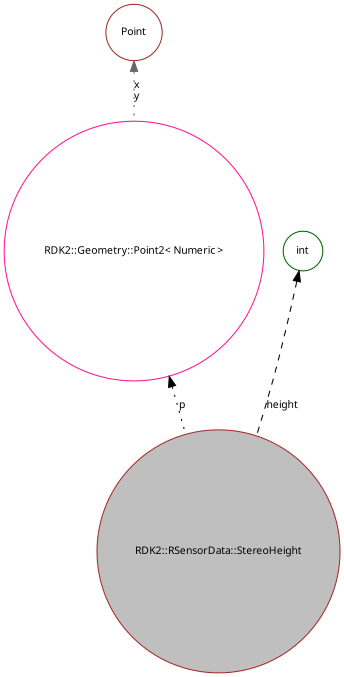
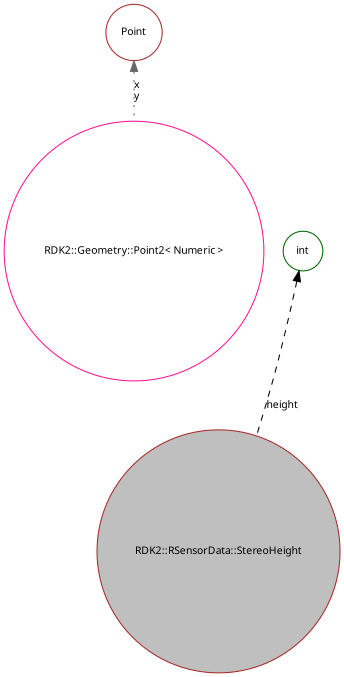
(179, 411) -> none
